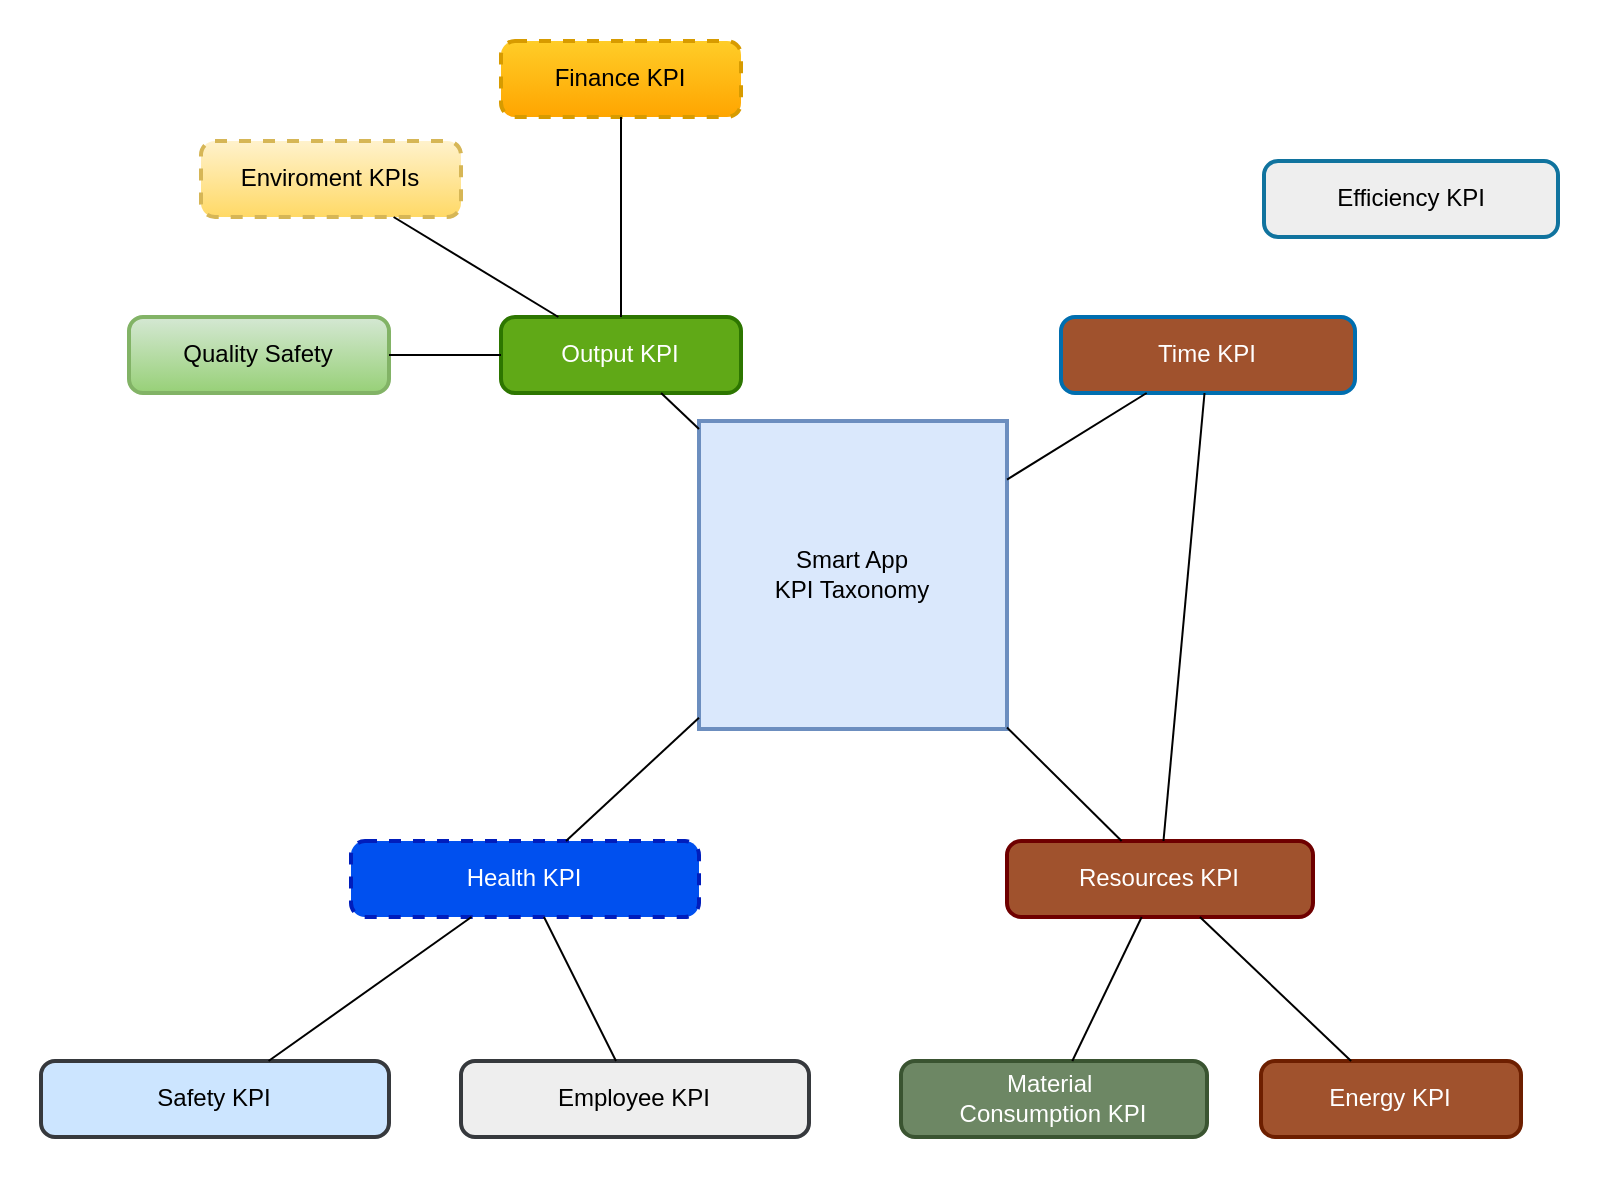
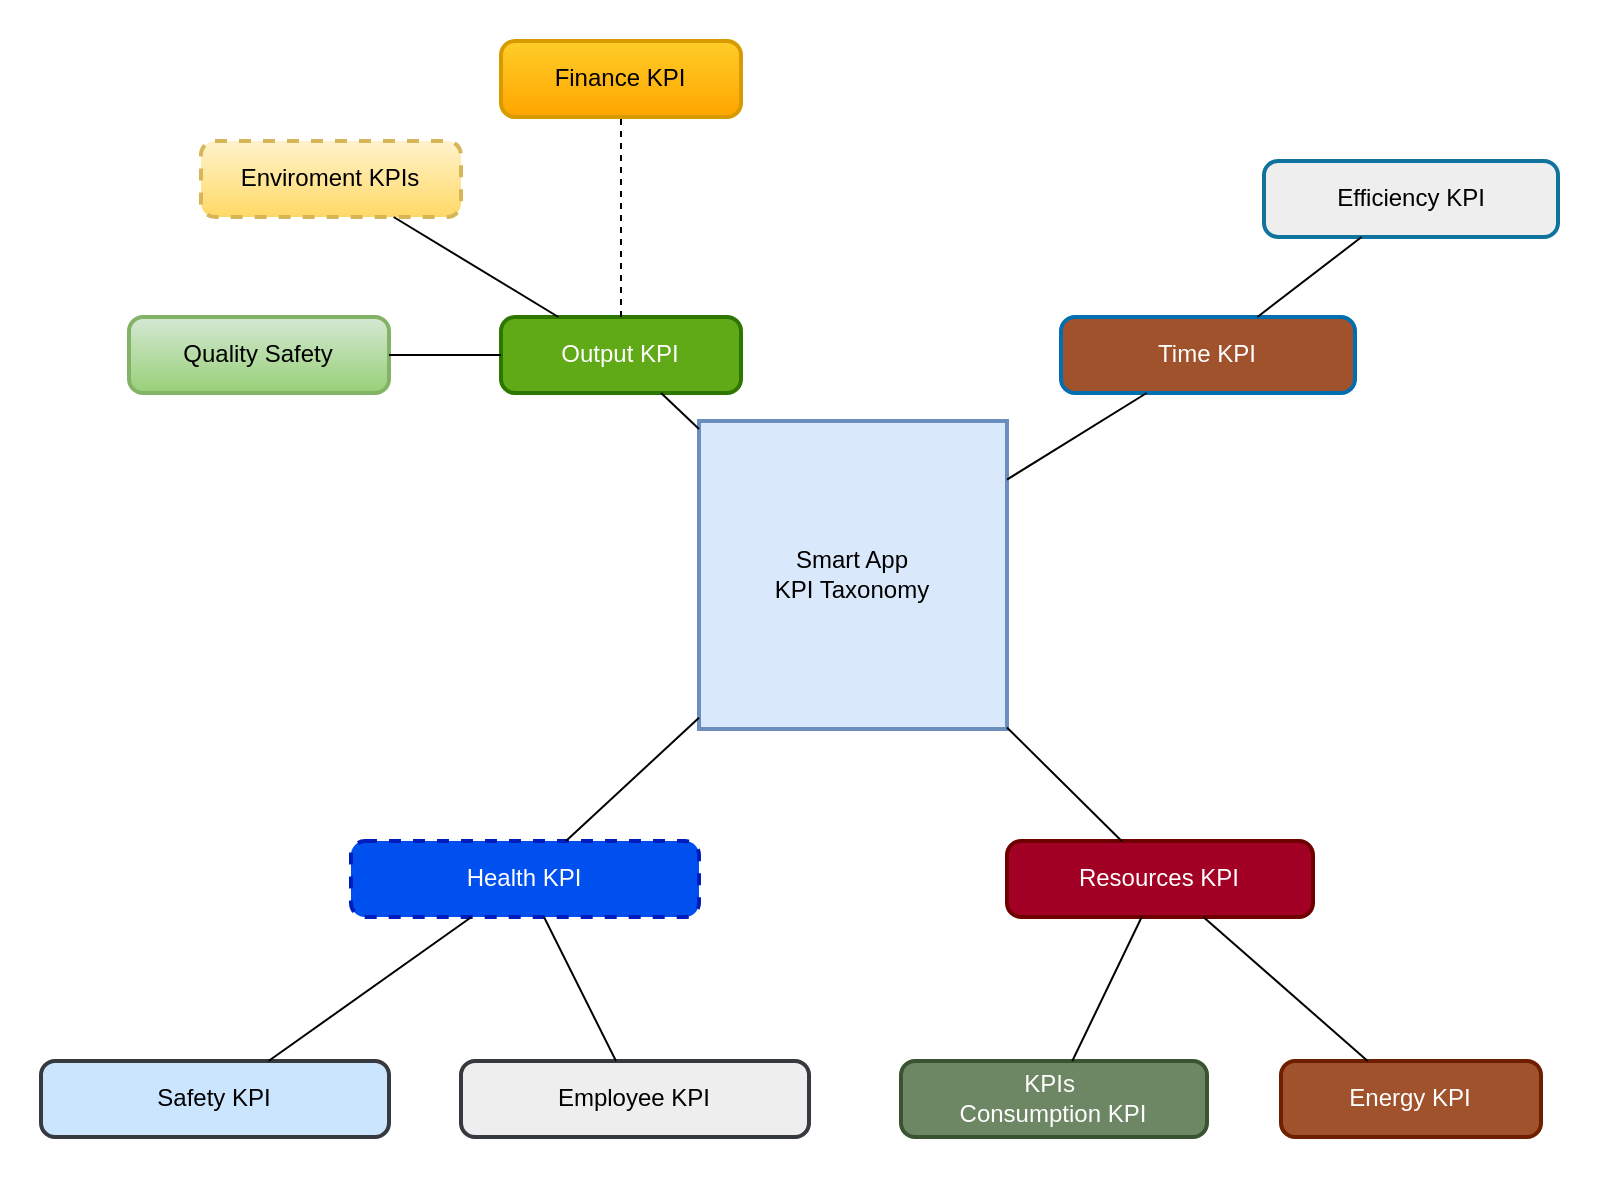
(621, 79) -> (621, 79)
(621, 215) -> (621, 215)
(1184, 617) -> (1309, 277)
(1160, 879) -> (1160, 879)
(1054, 1099) -> (1054, 1099)
(1391, 1099) -> (1411, 1099)
